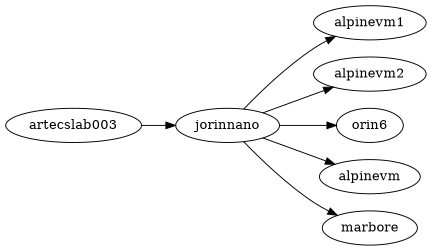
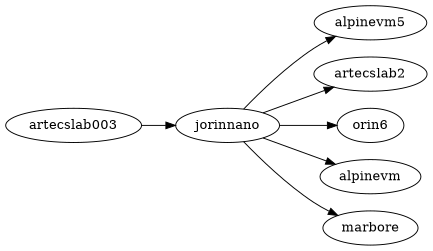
(370, 23) -> (370, 23)
(370, 74) -> (370, 74)
